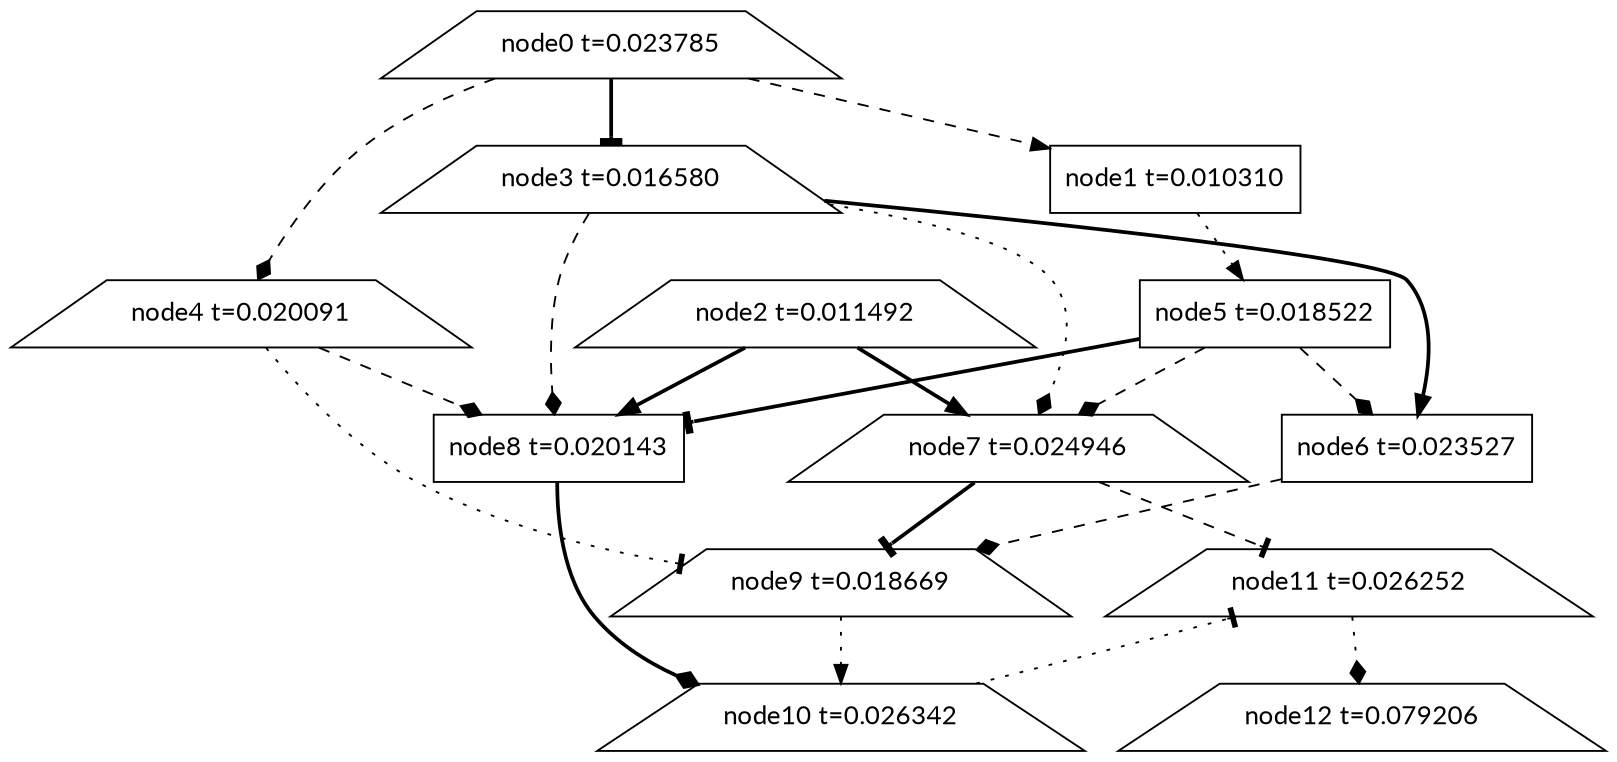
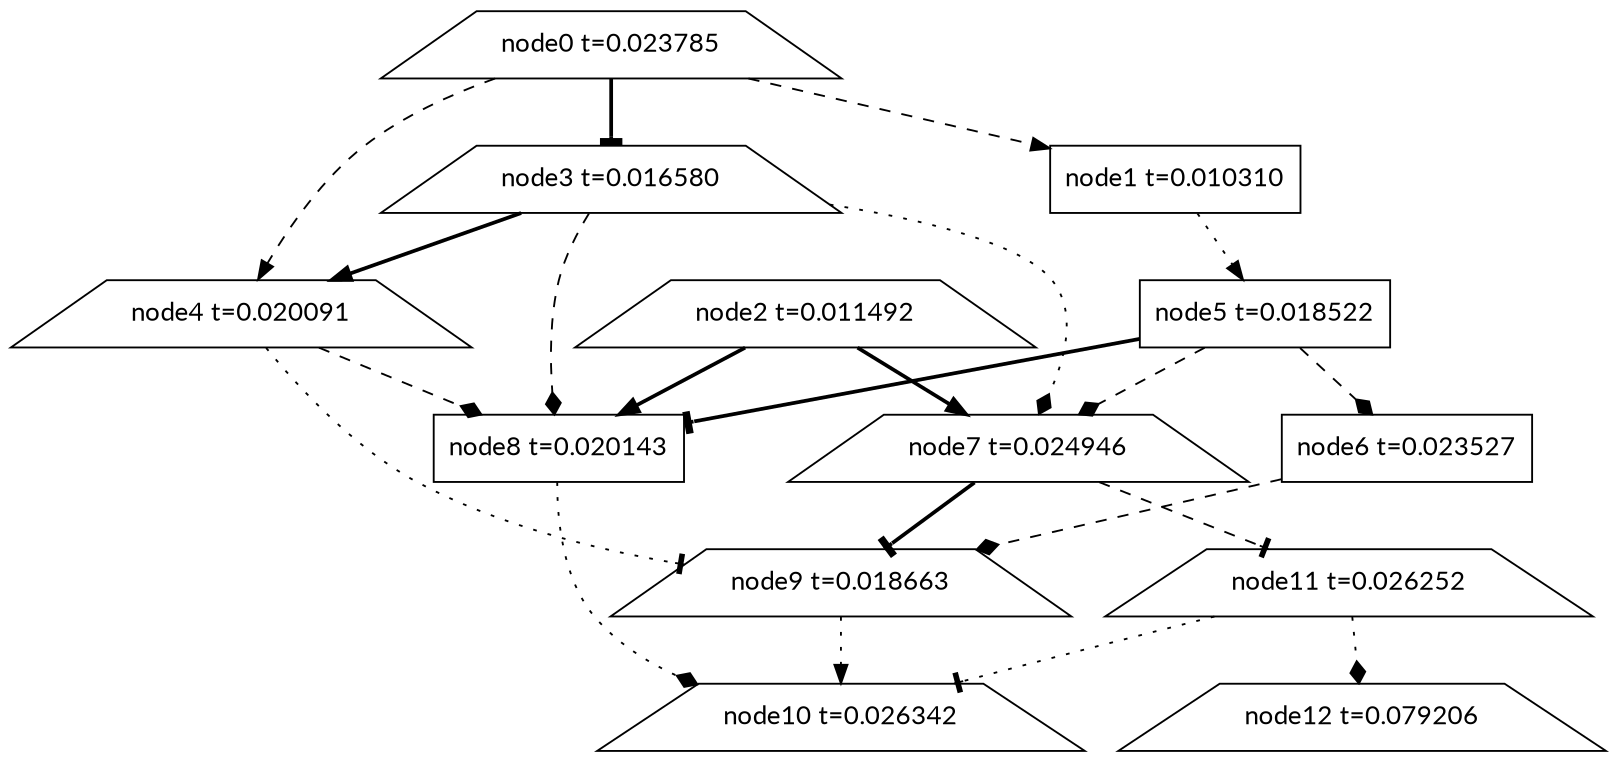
(362, 148) -> (362, 148)
(1178, 239) -> (435, 243)
(841, 583) -> (841, 583)
(583, 600) -> (583, 600)
(1102, 652) -> (1089, 648)
